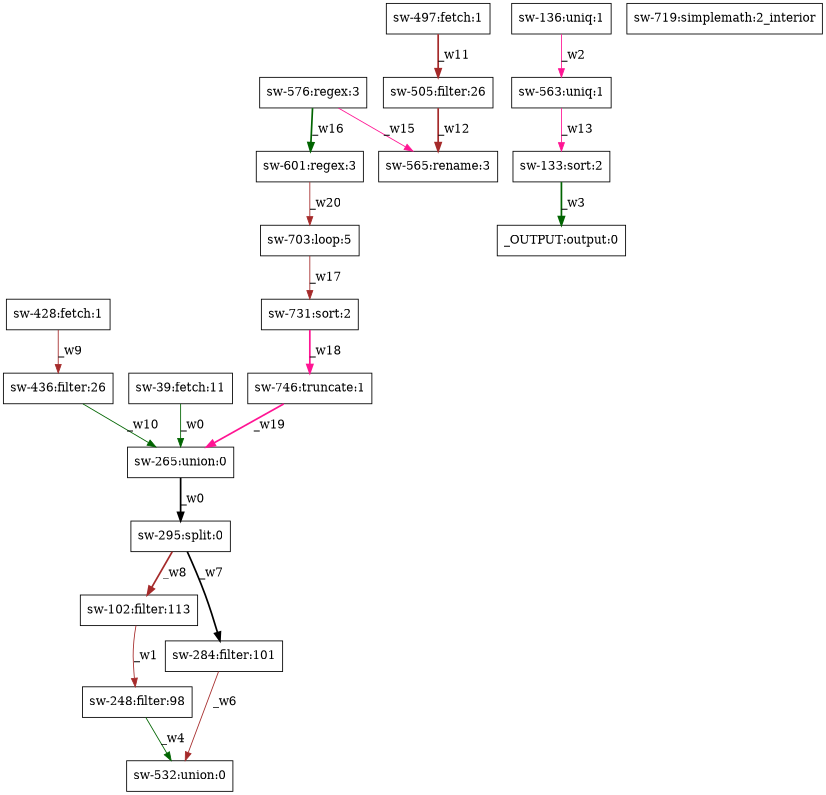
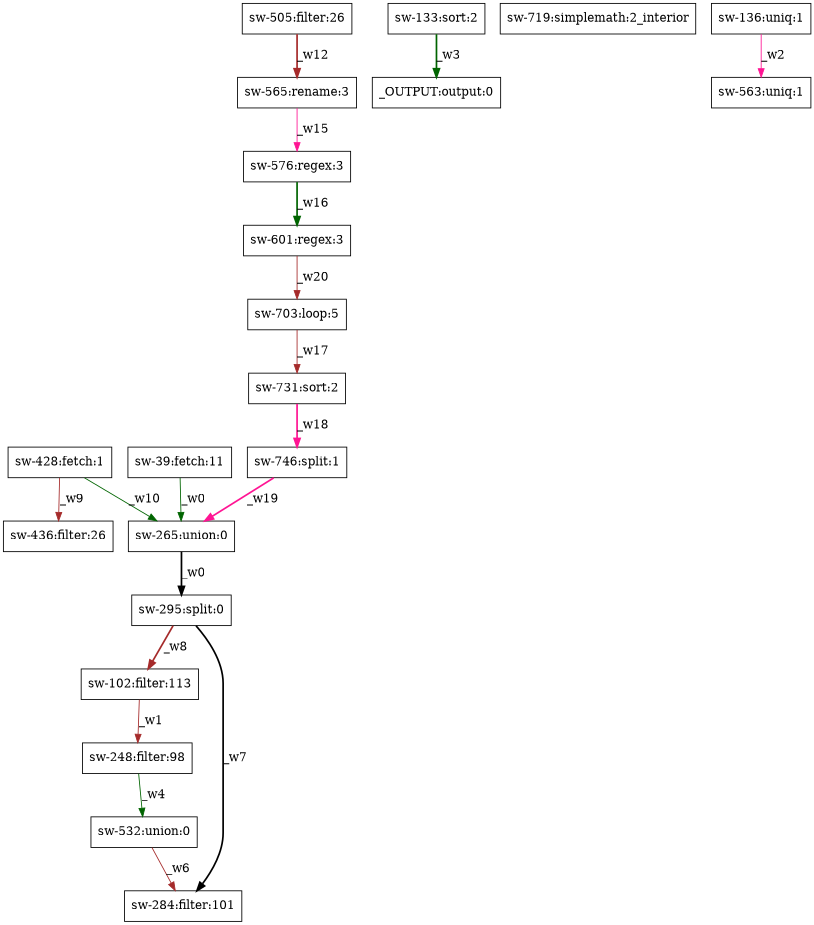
(438, 19) -> none
(561, 125) -> none
(372, 127) -> (297, 125)
(310, 388) -> (297, 462)
(116, 423) -> (117, 497)
(203, 712) -> (162, 865)
